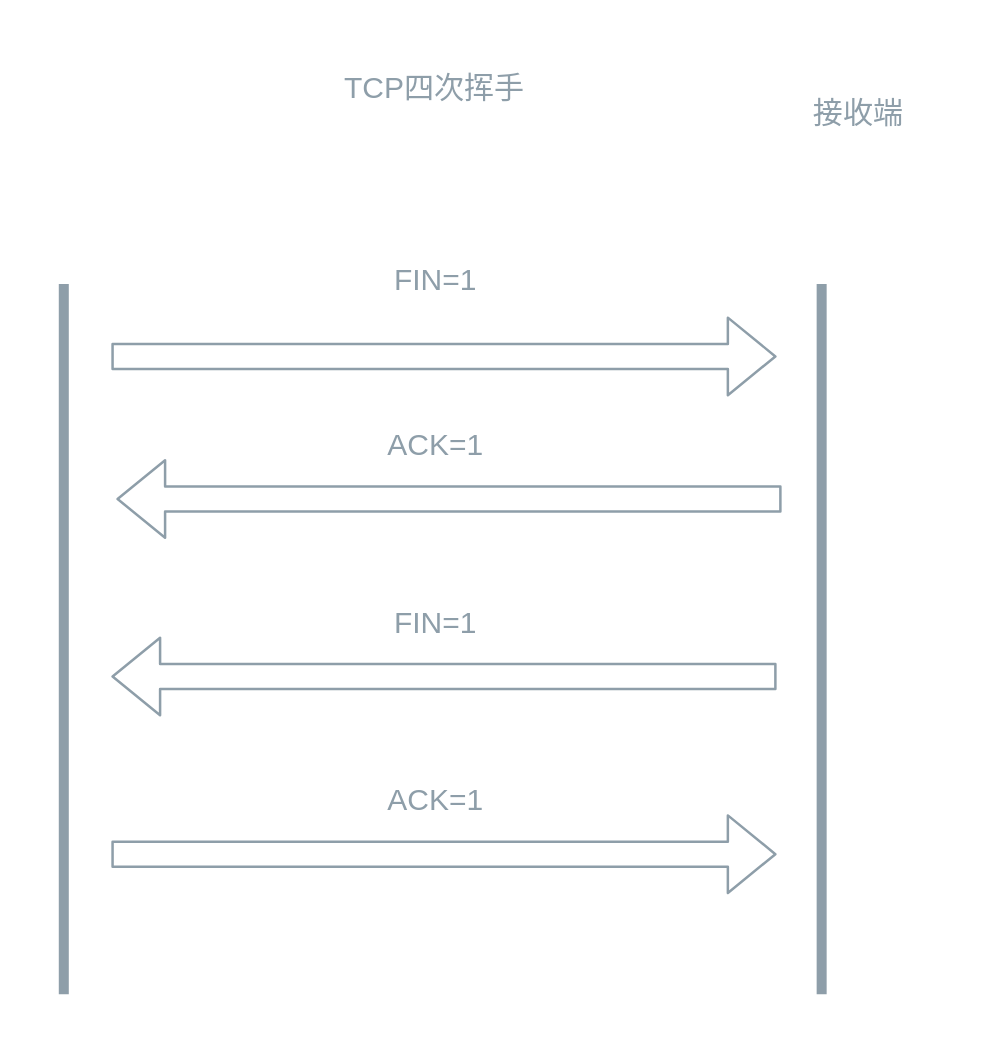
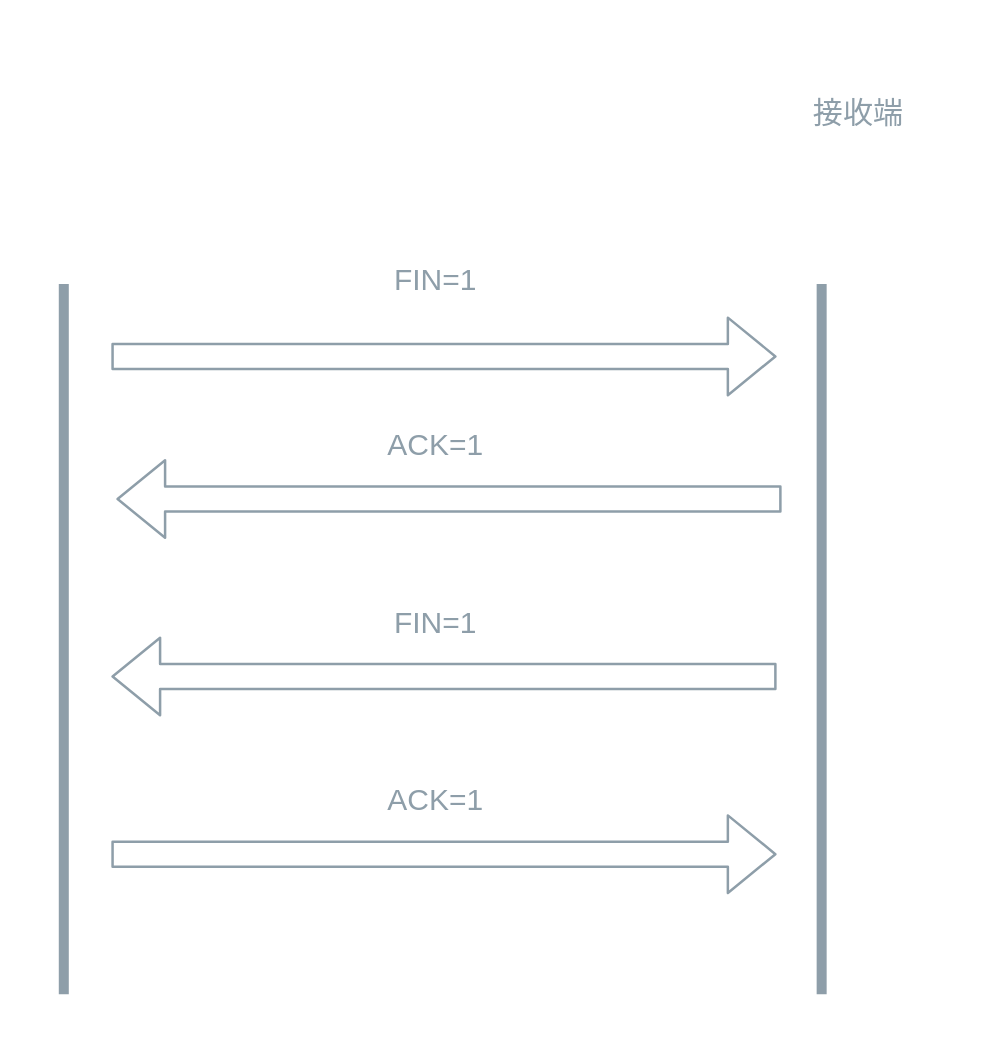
(435, 89) -> none
